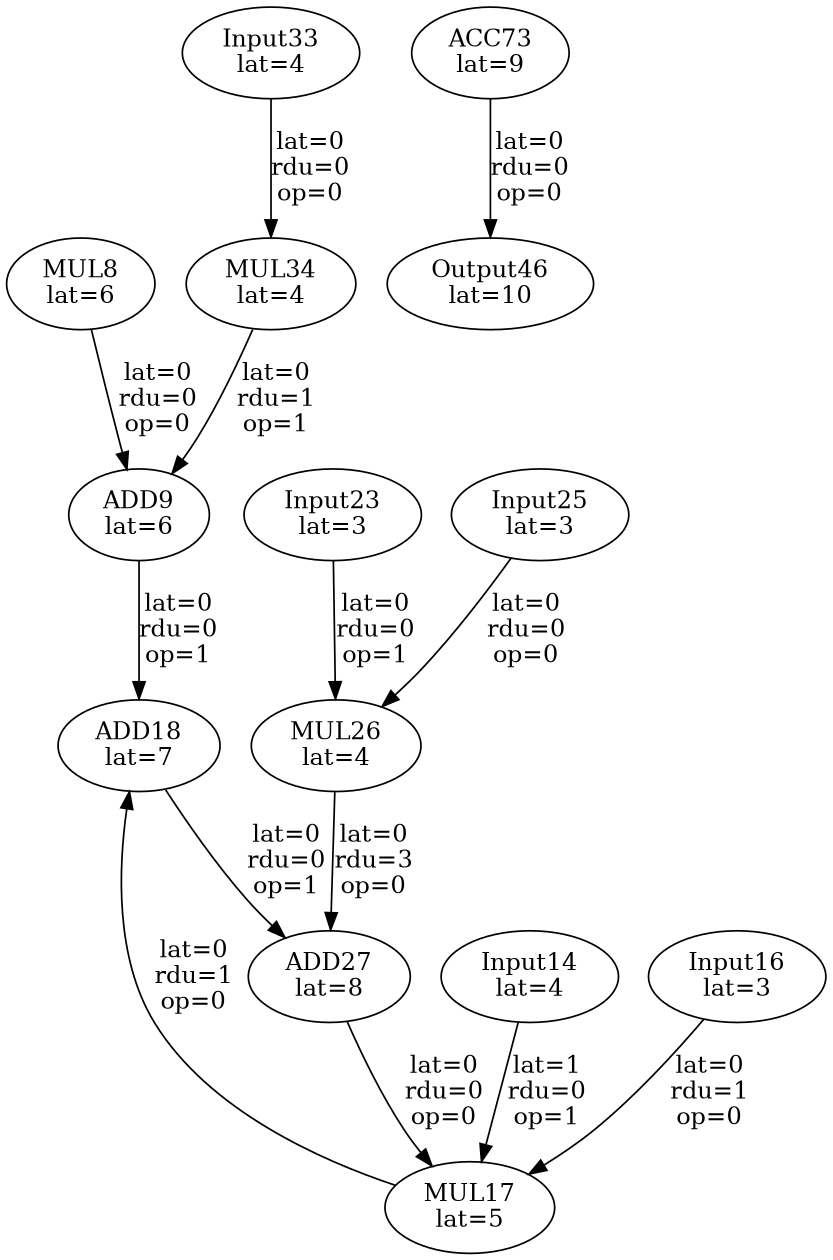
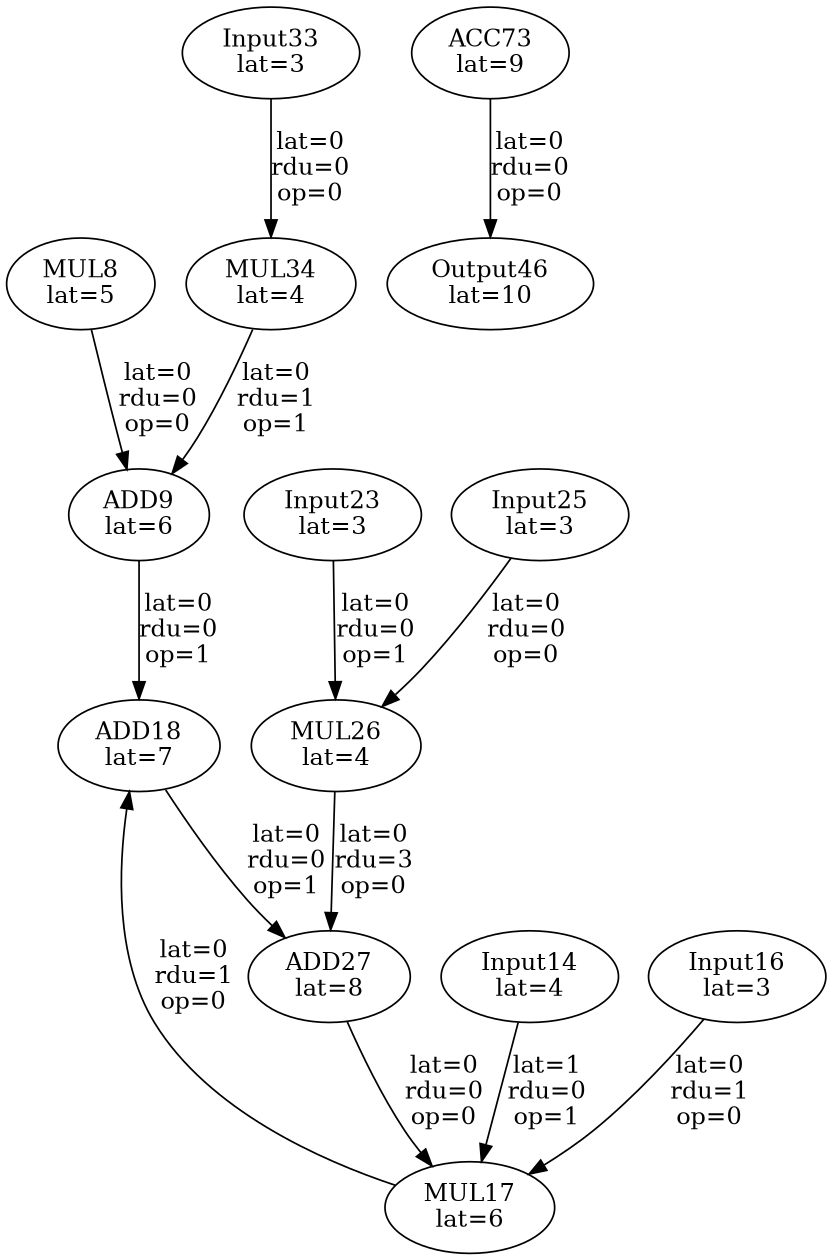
(271, 53) -> (271, 53)
(81, 284) -> (81, 284)
(470, 1208) -> (470, 1208)
